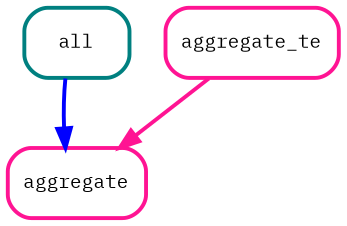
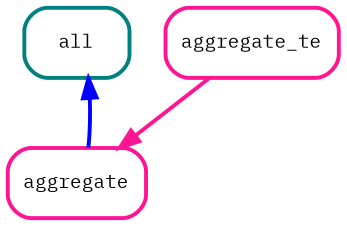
(64, 103) -> (90, 123)
